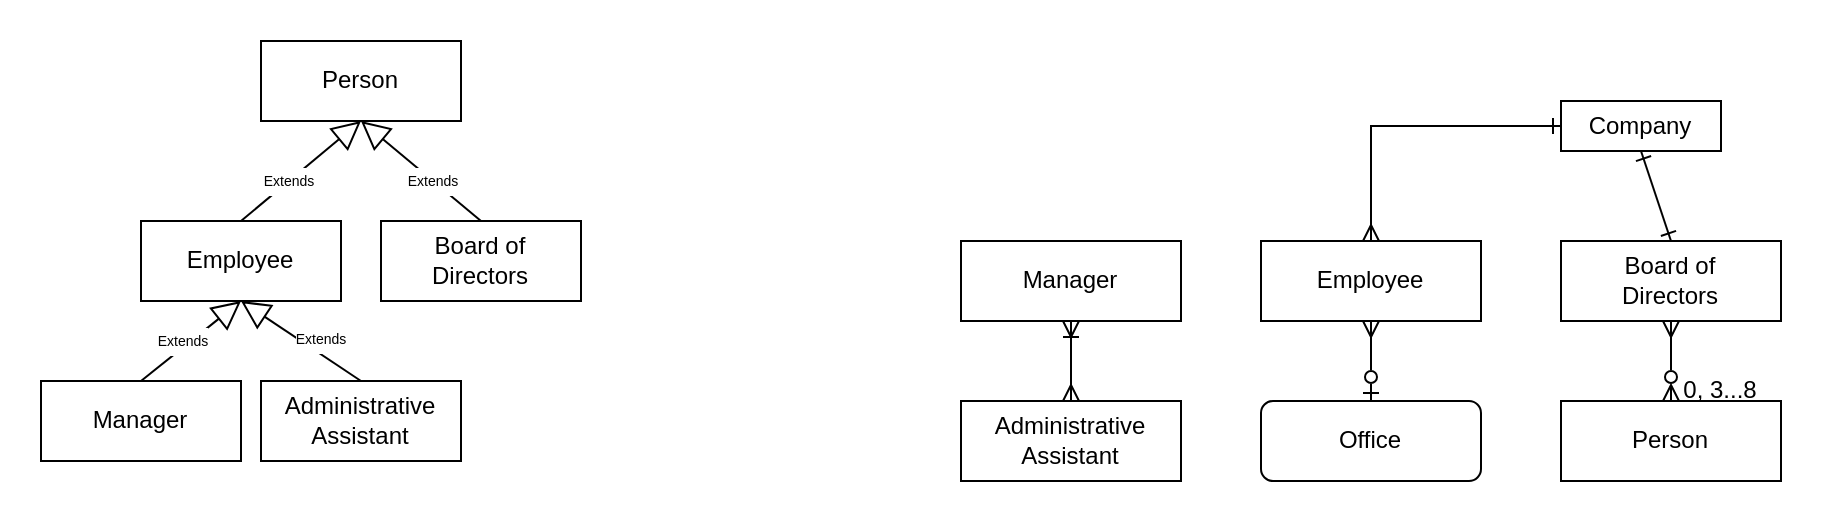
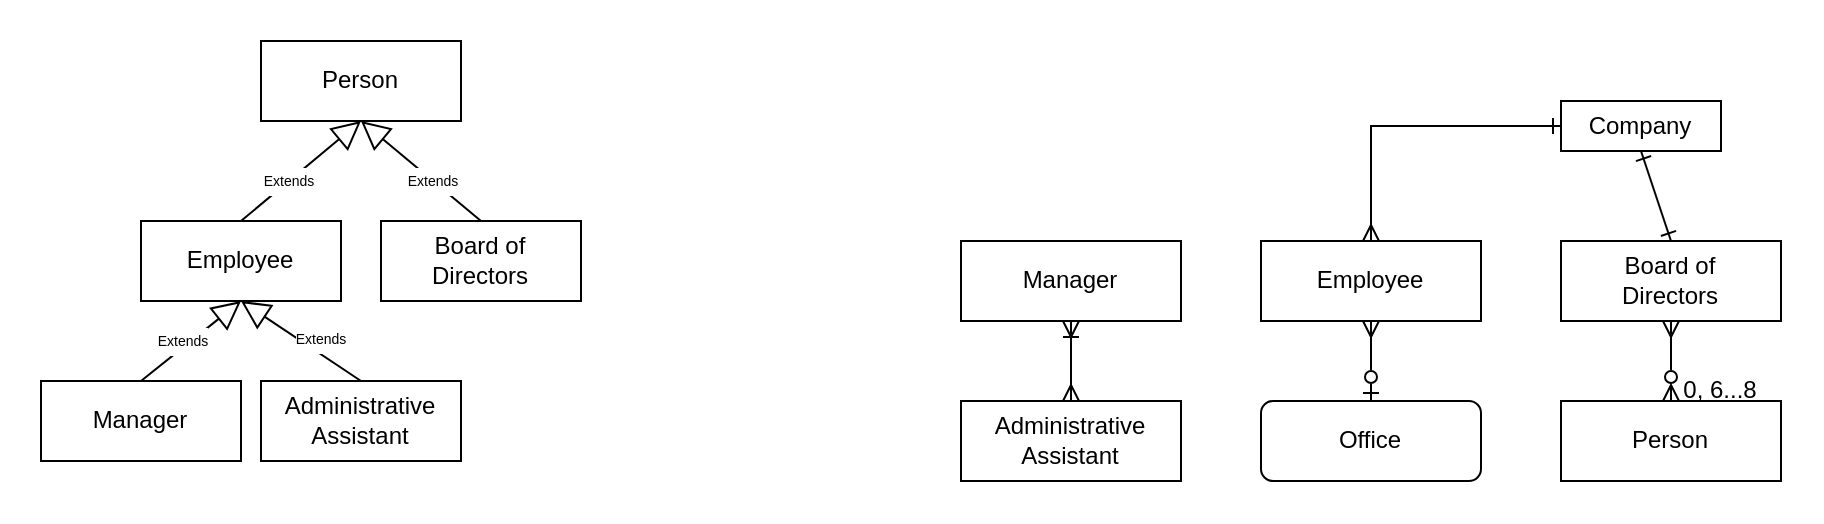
(1721, 391) -> (1721, 391)
